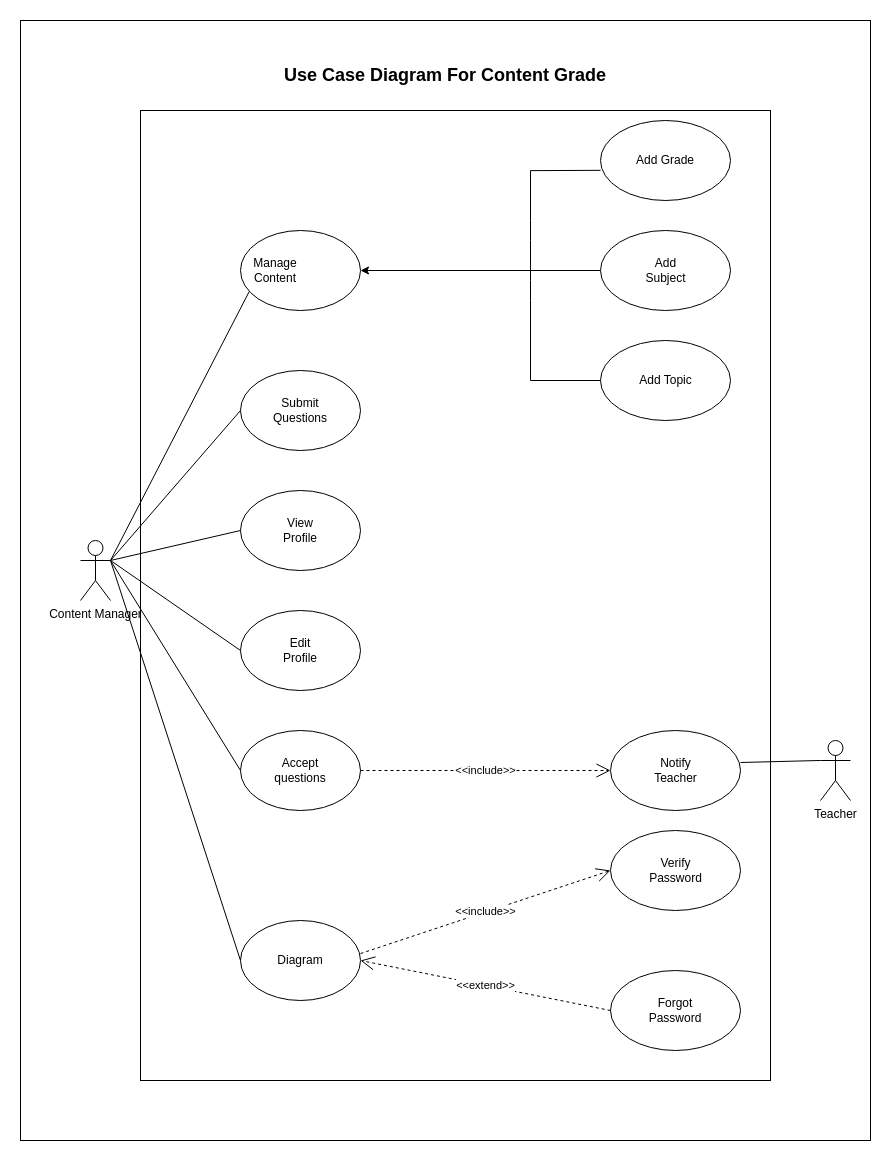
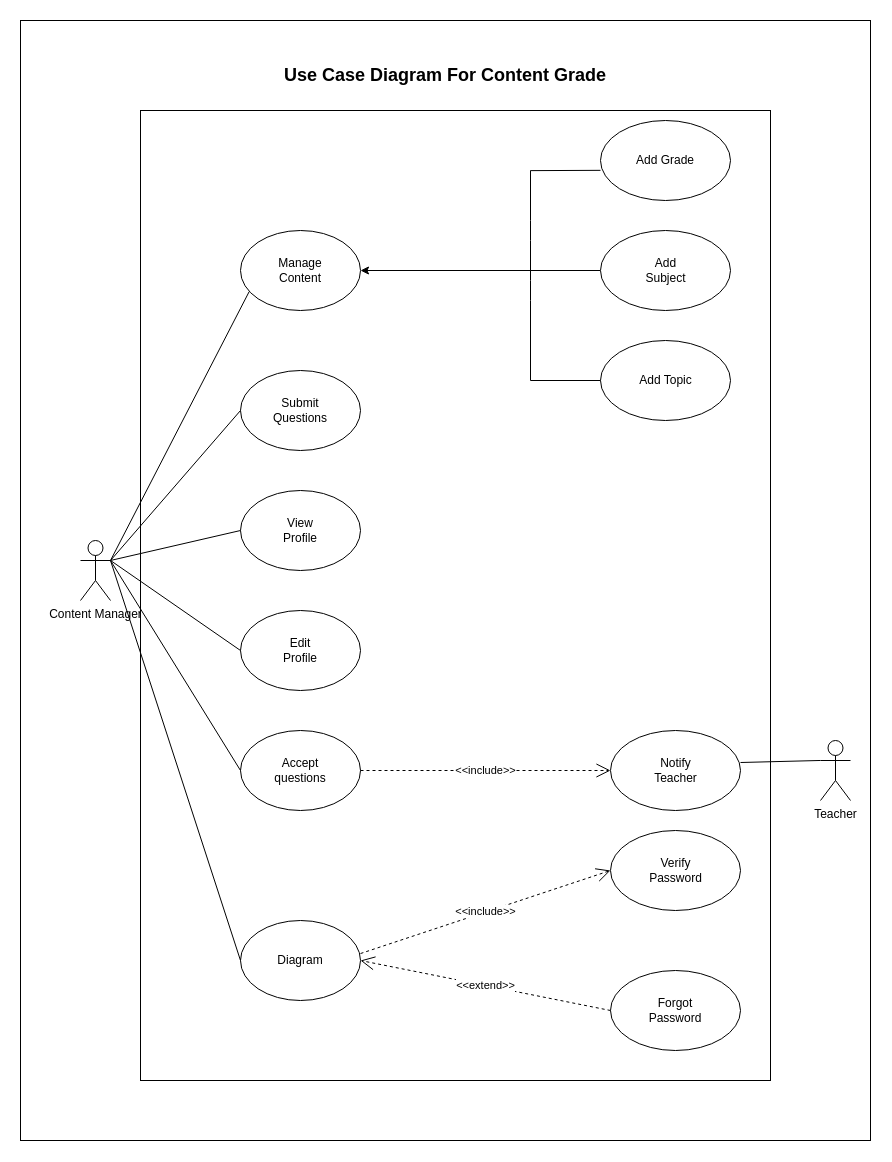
(276, 271) -> (301, 271)
